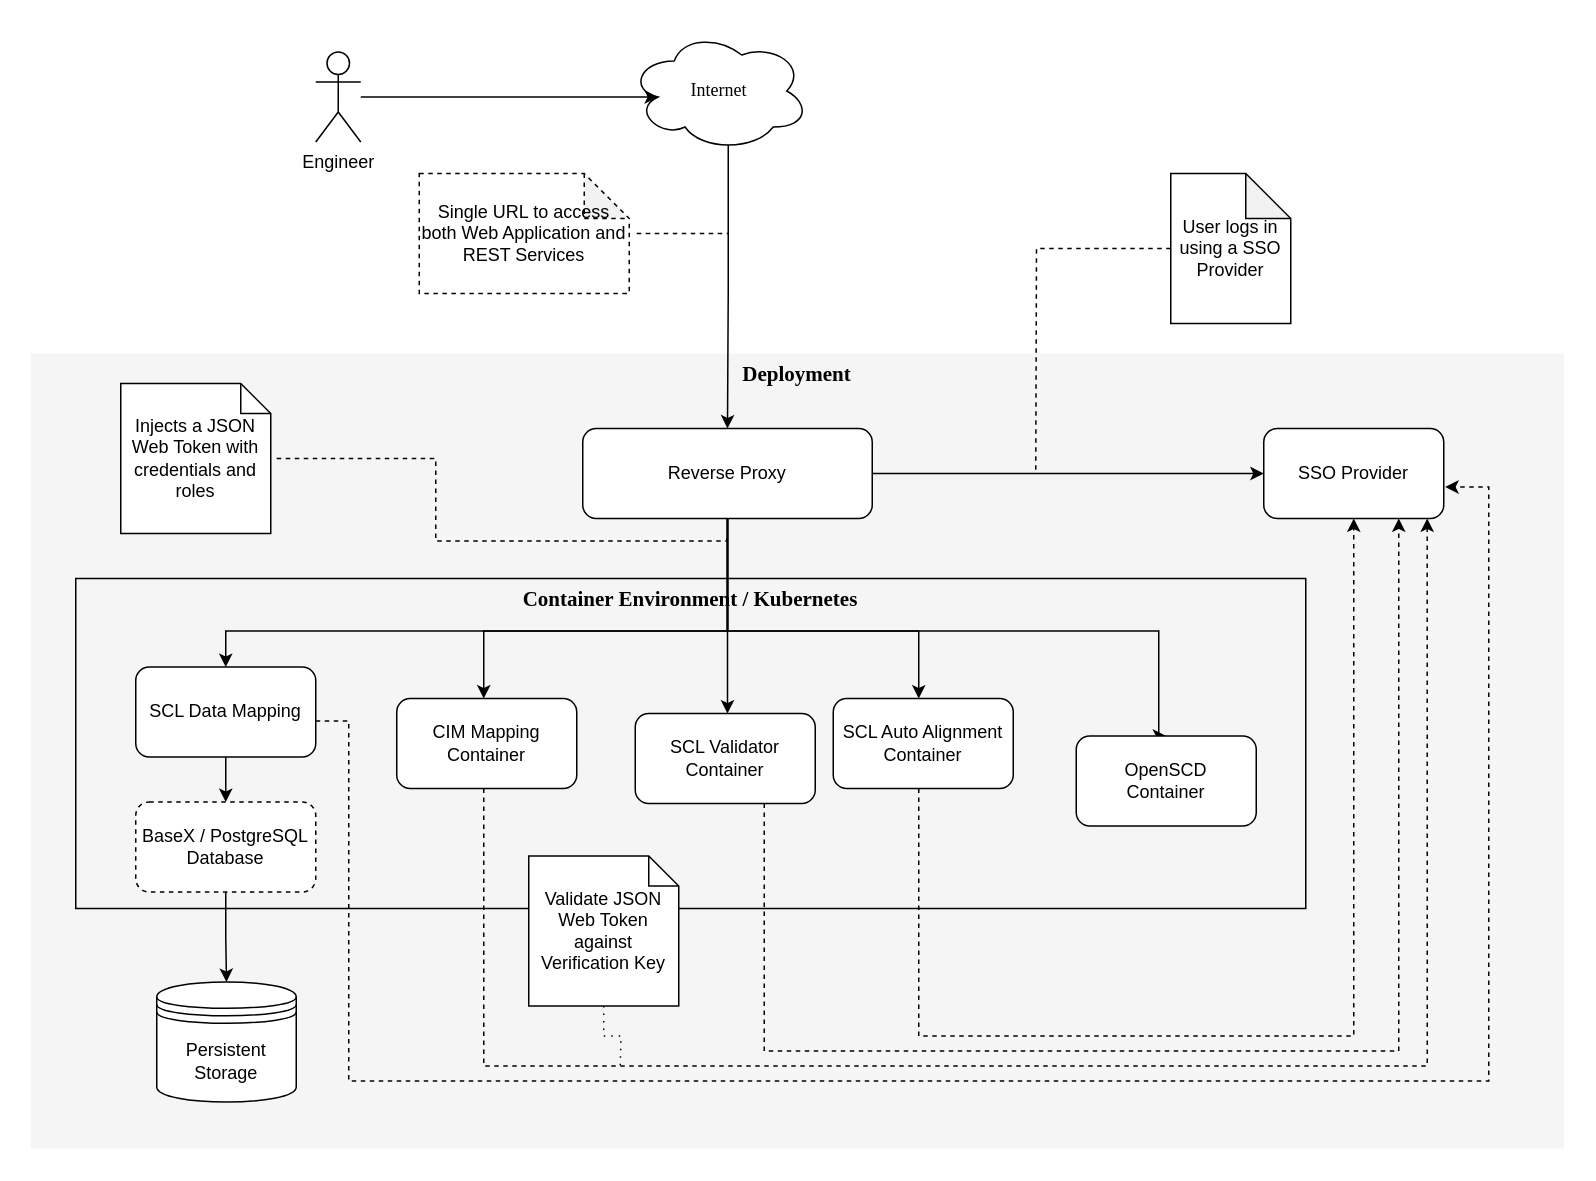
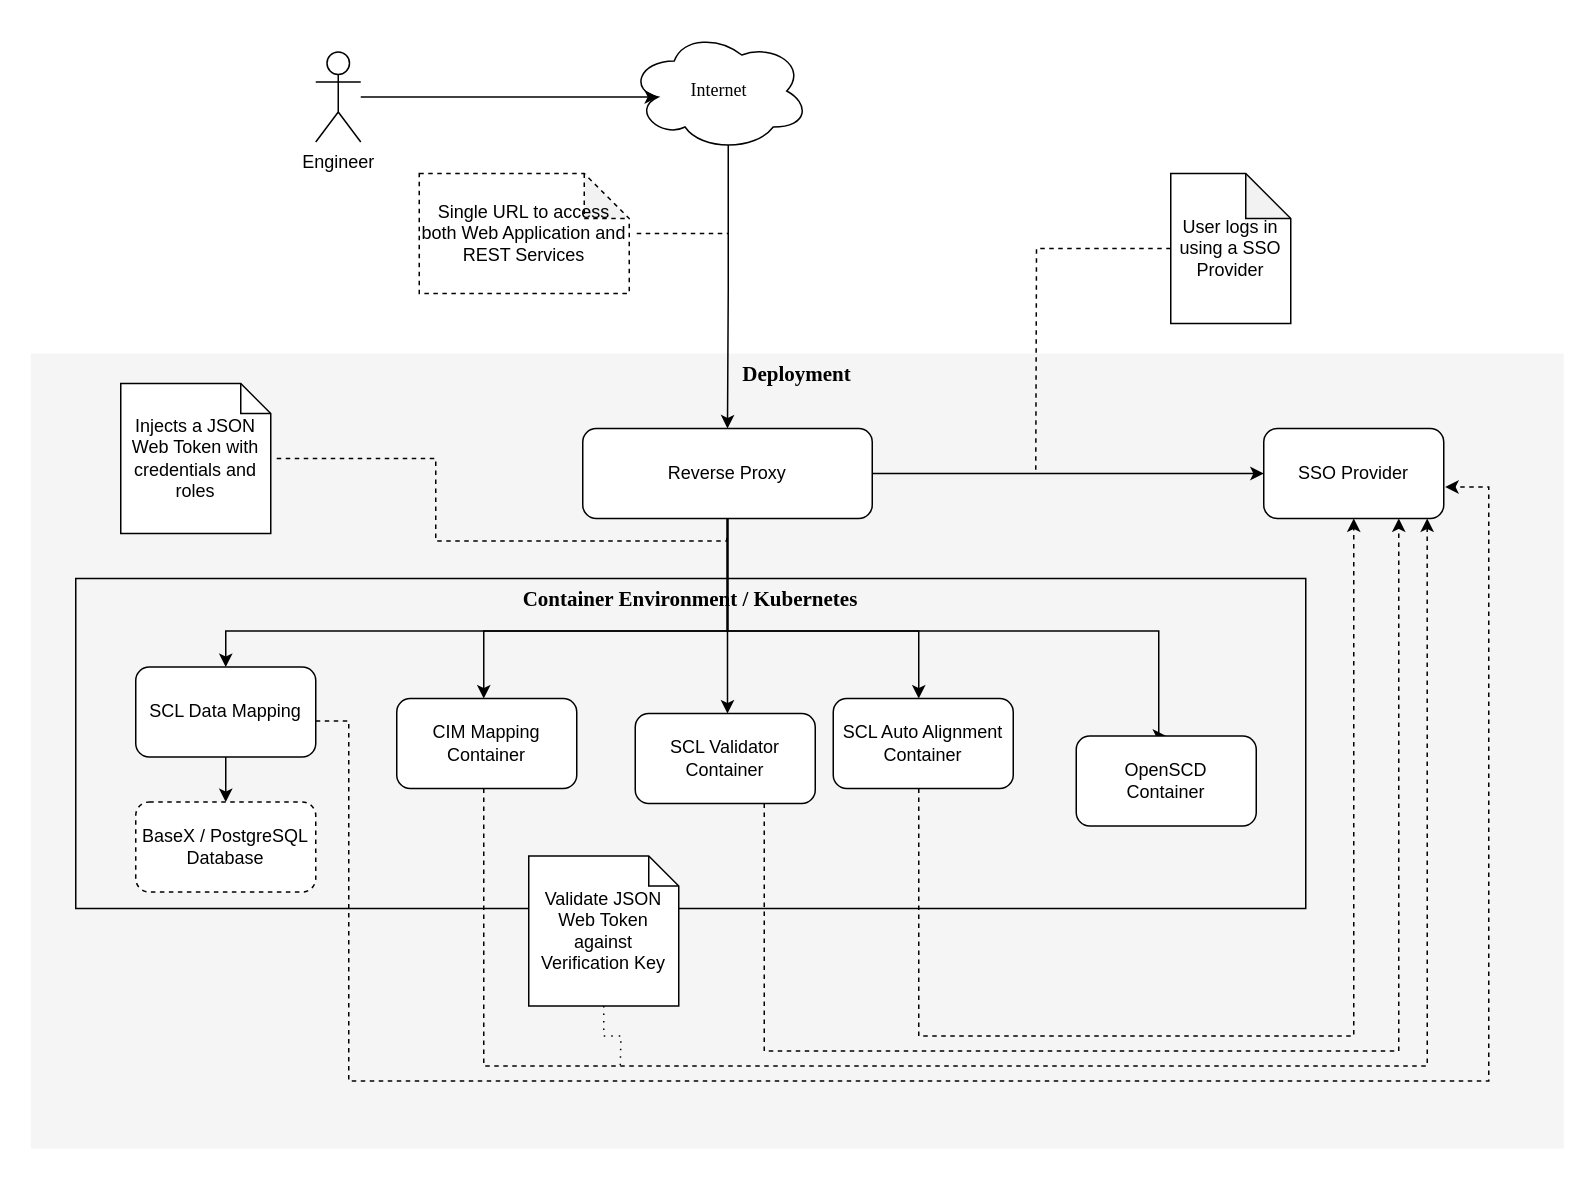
(226, 932) -> none
(227, 1042) -> none
